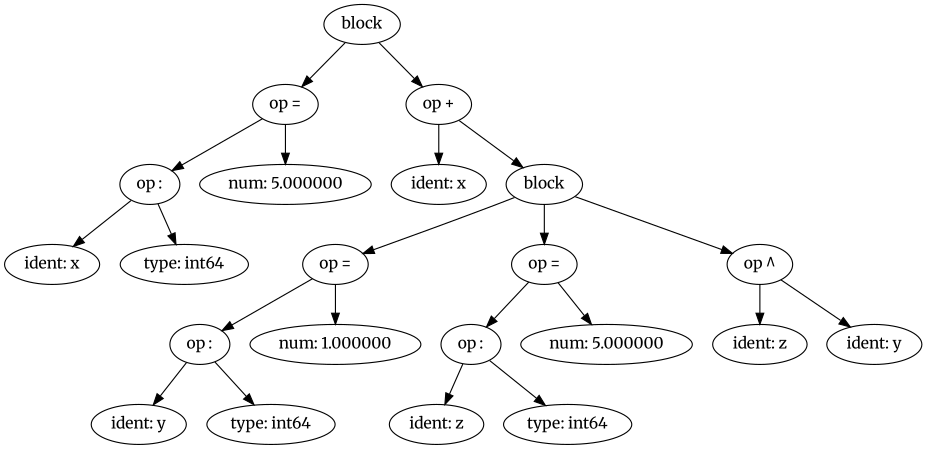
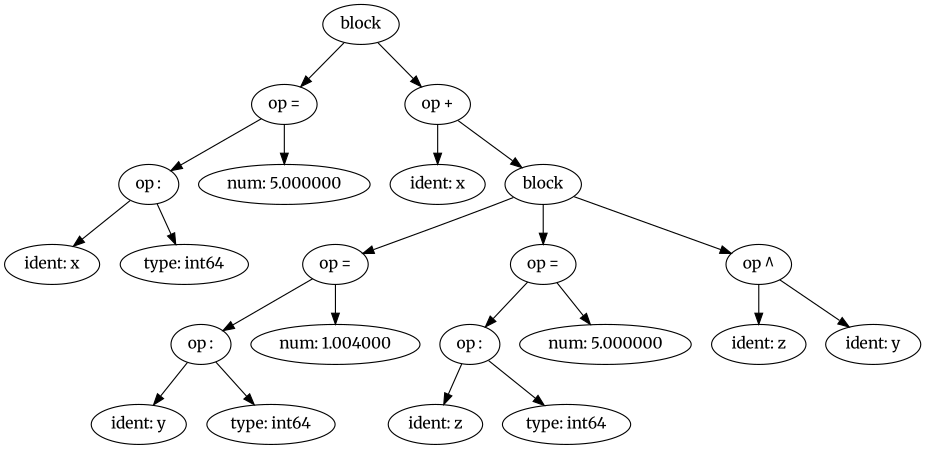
(335, 344) -> (335, 344)
